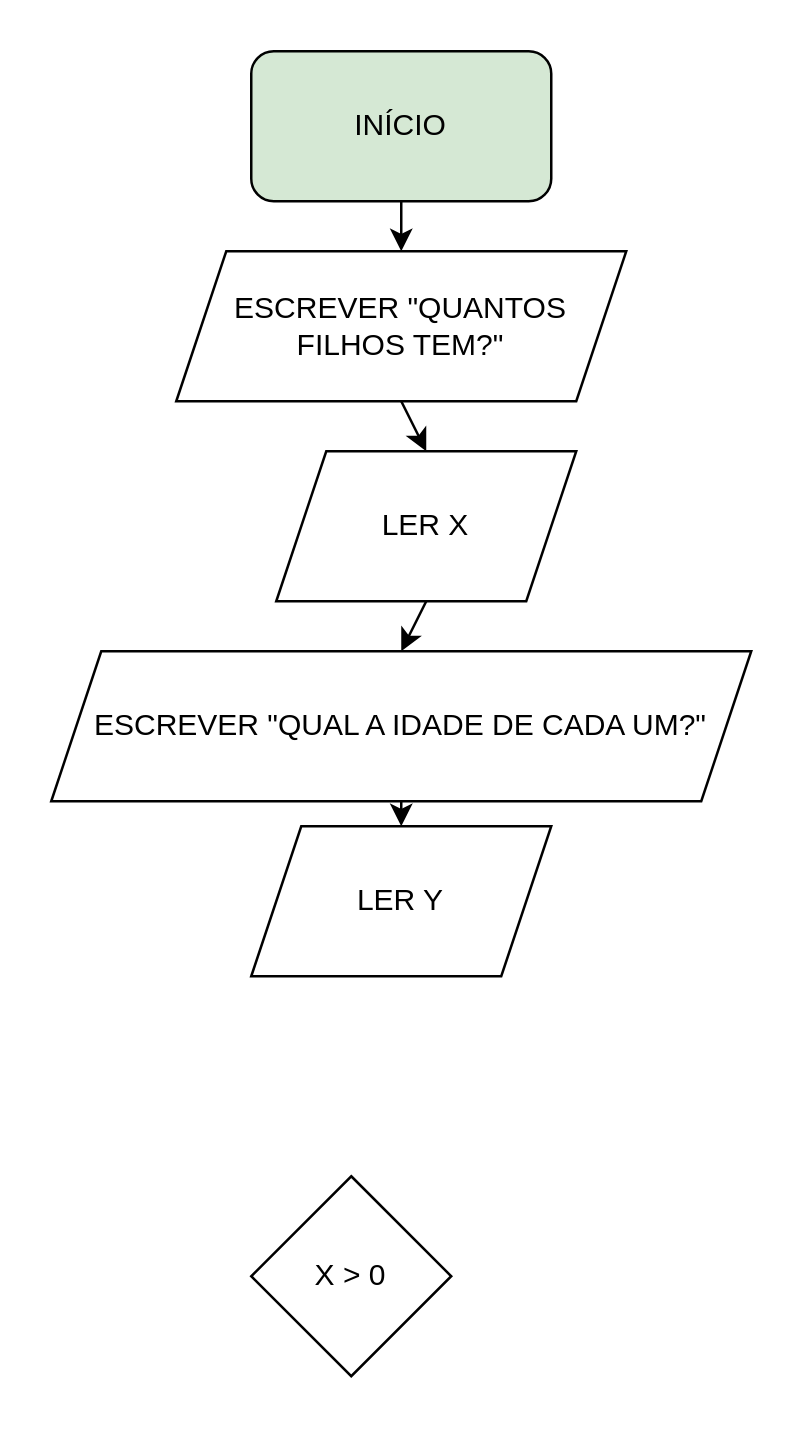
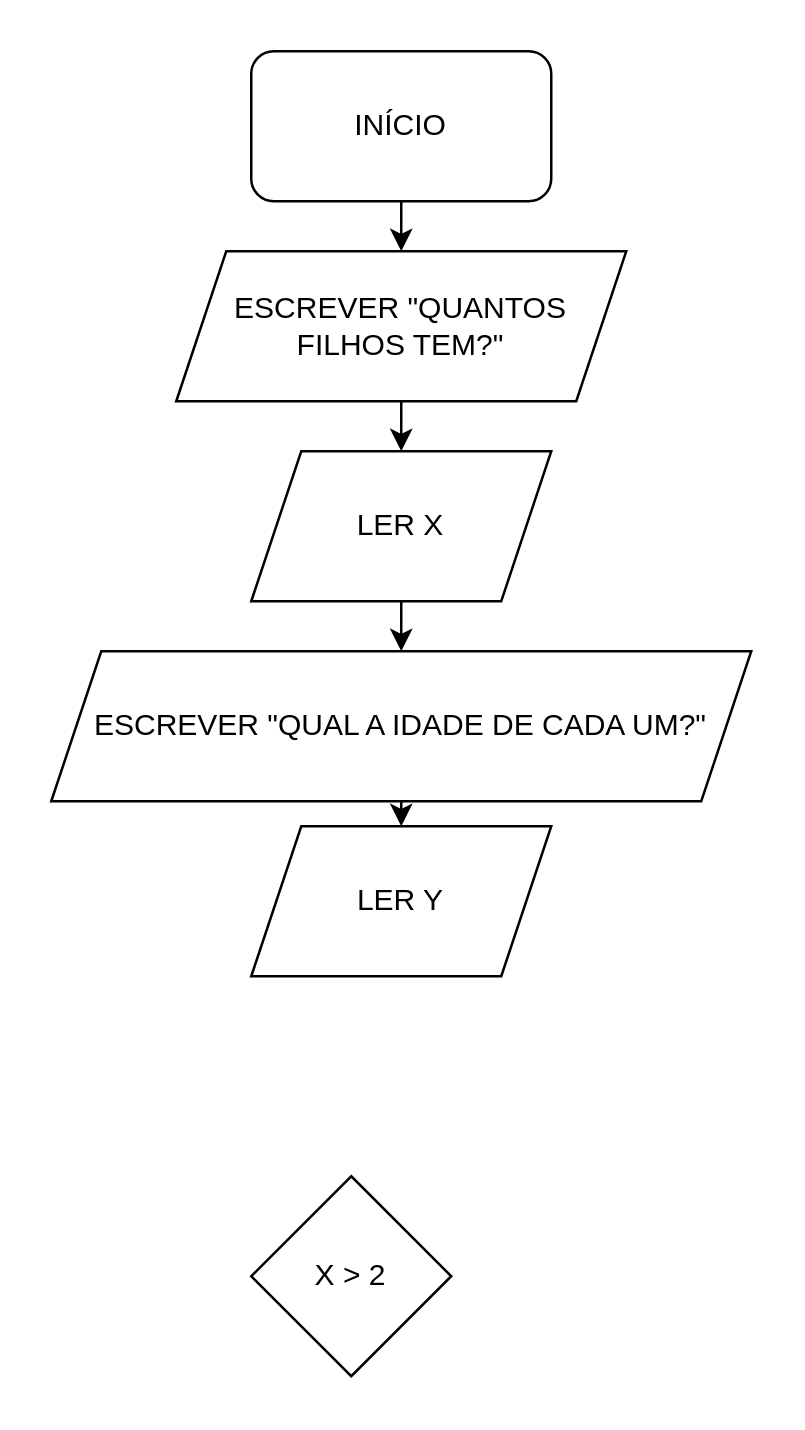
(401, 126) -> (401, 126)
(426, 526) -> (401, 526)
(351, 1276) -> (351, 1276)
